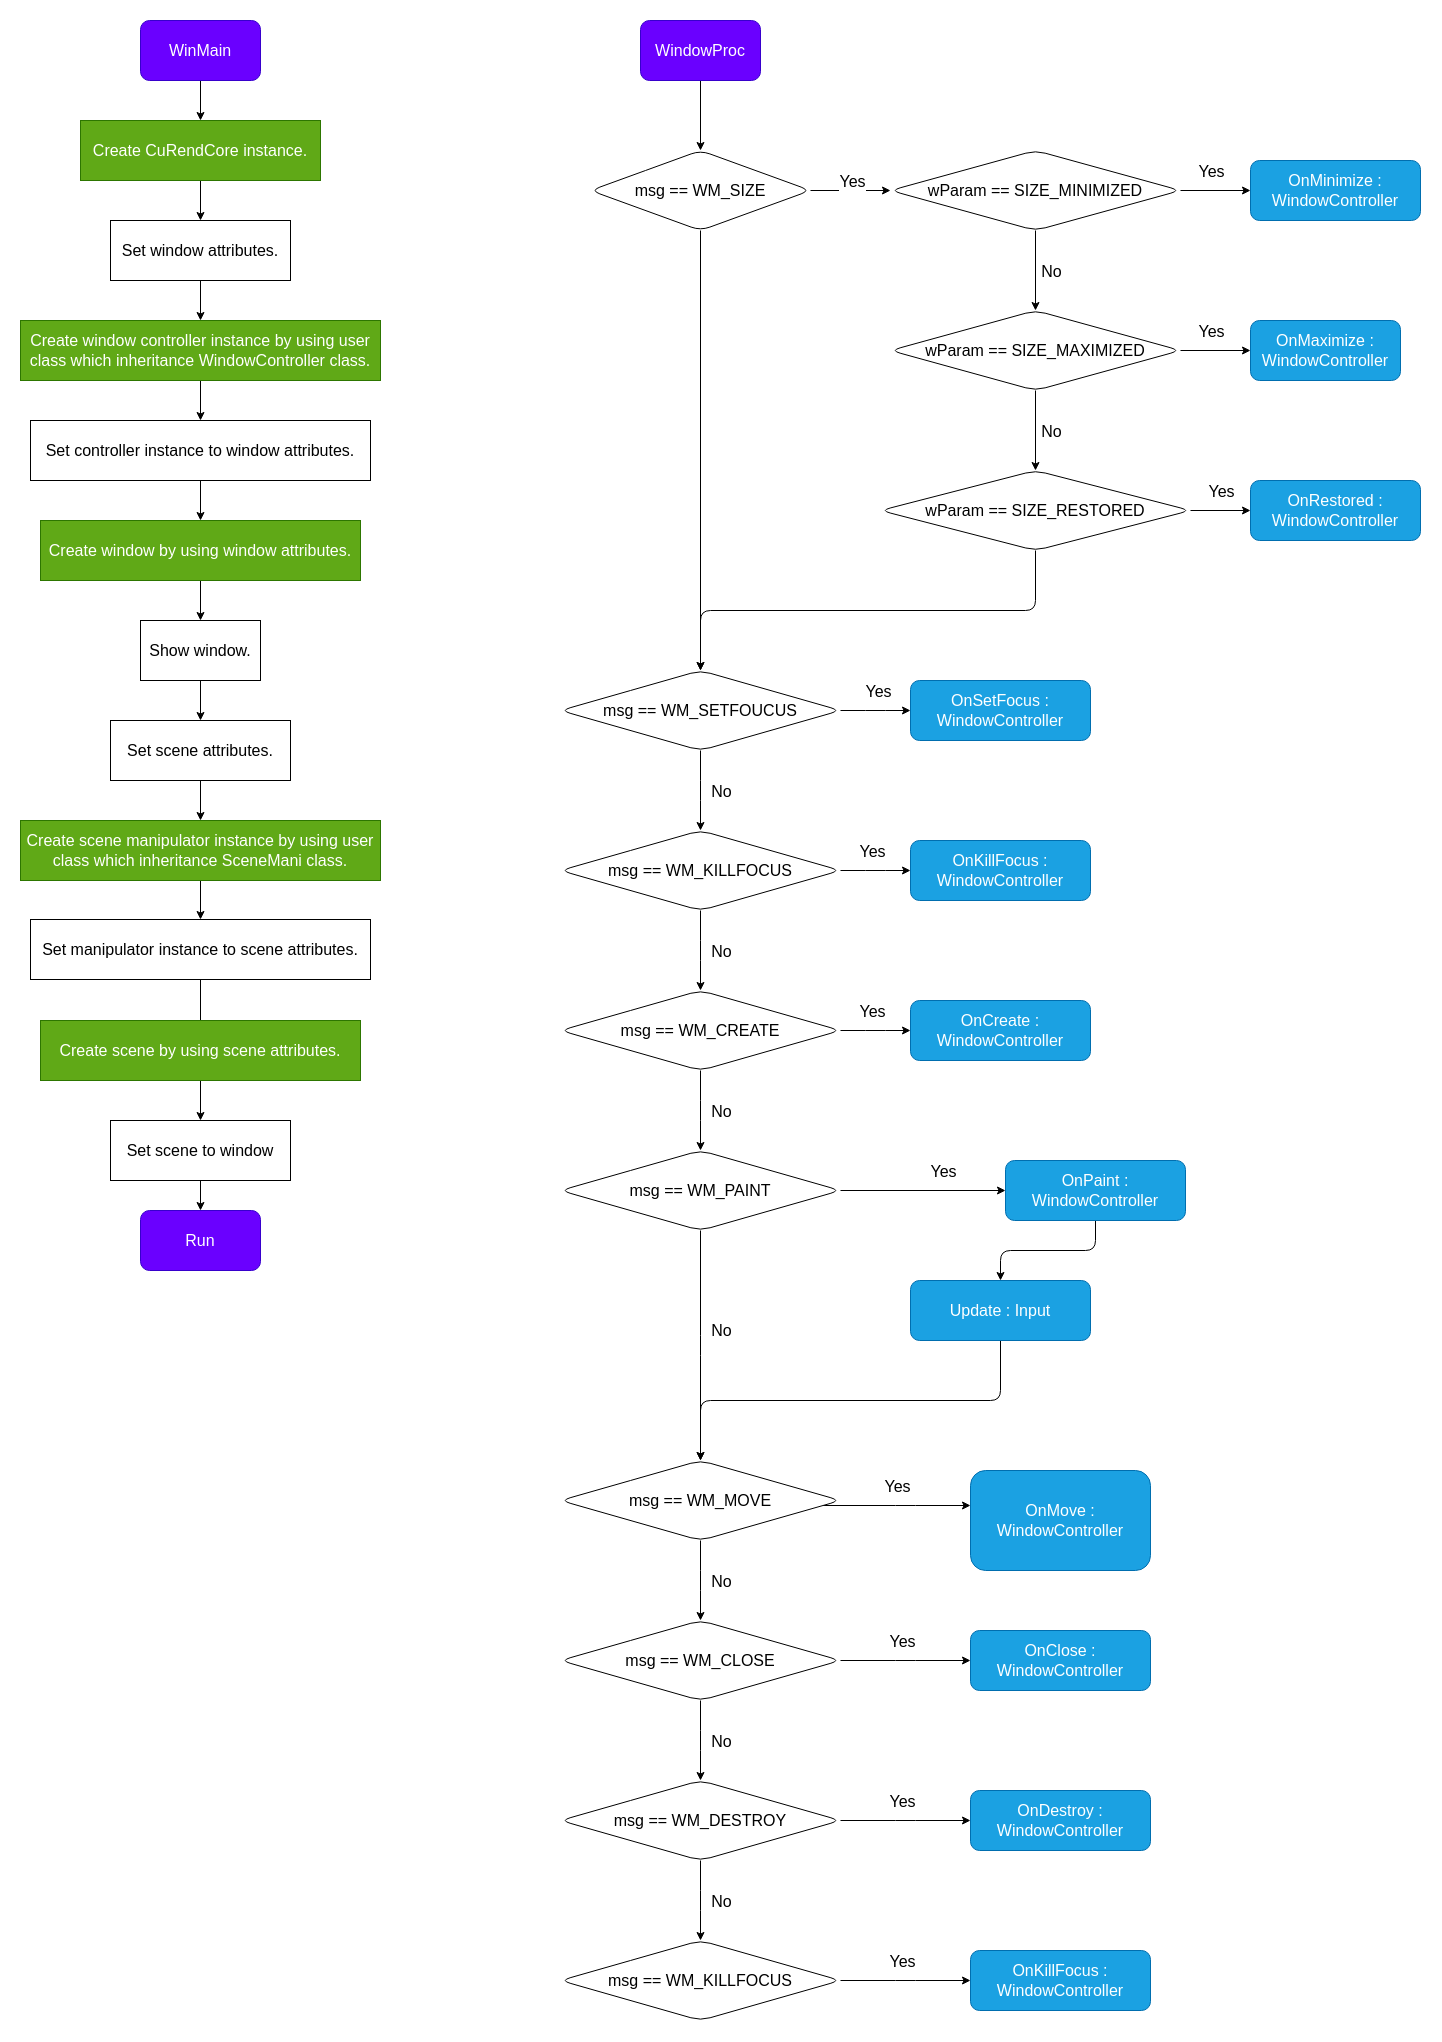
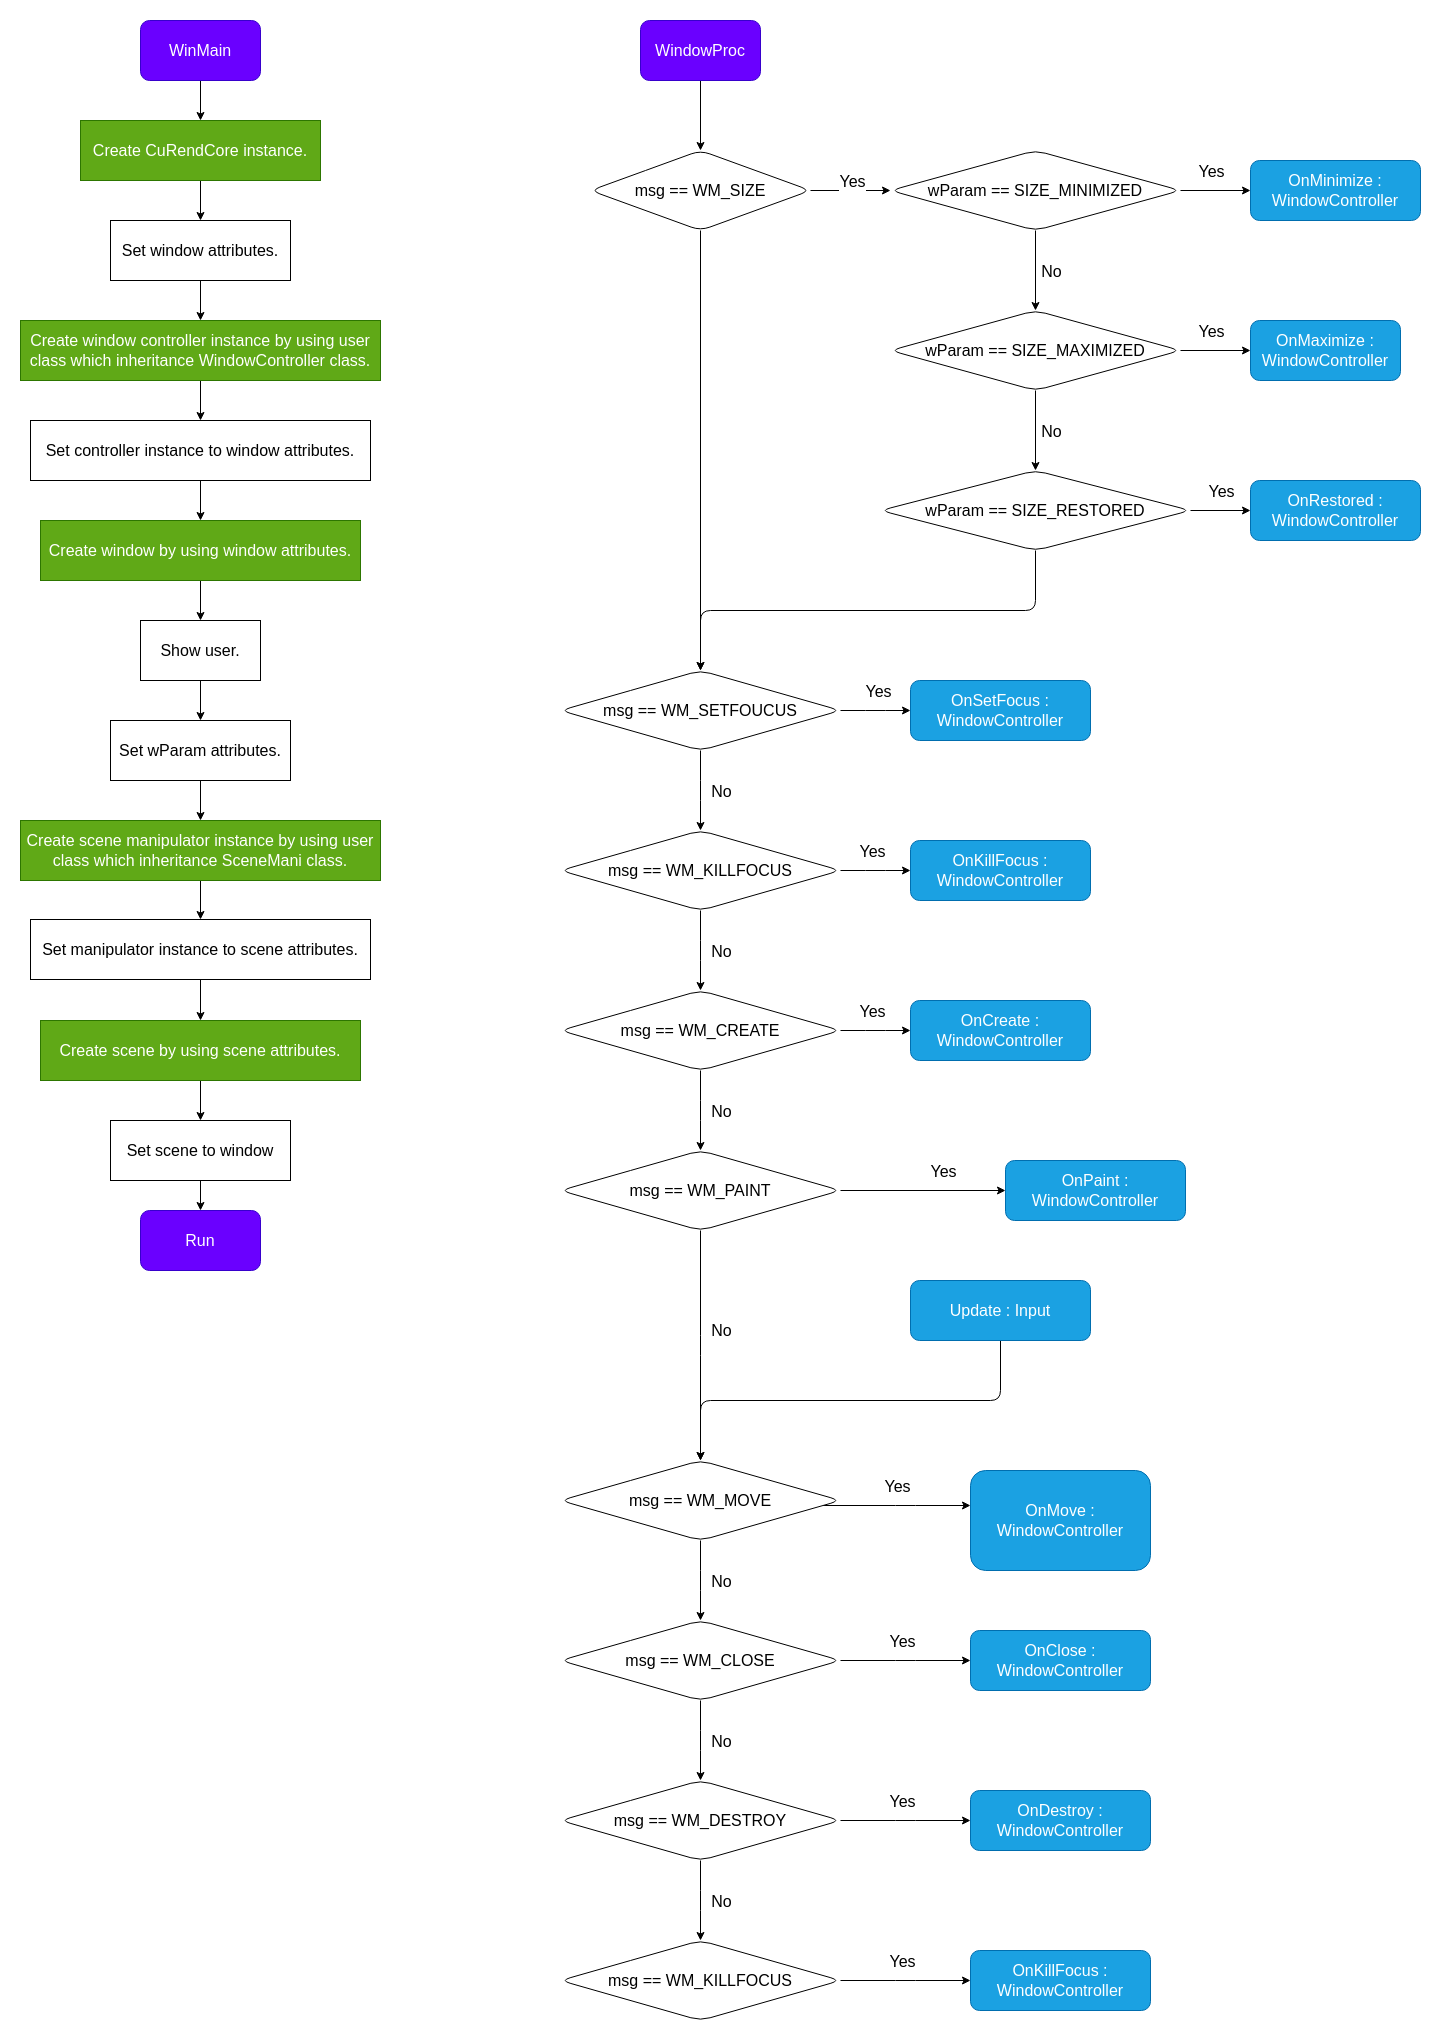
(201, 651) -> (201, 651)
(201, 751) -> (201, 751)
(201, 1015) -> (201, 1012)
(1052, 1251) -> none
